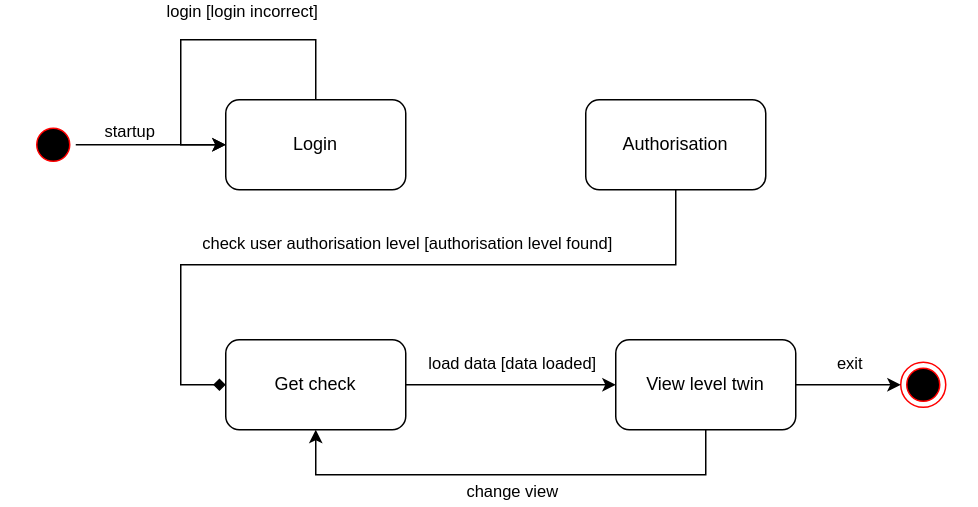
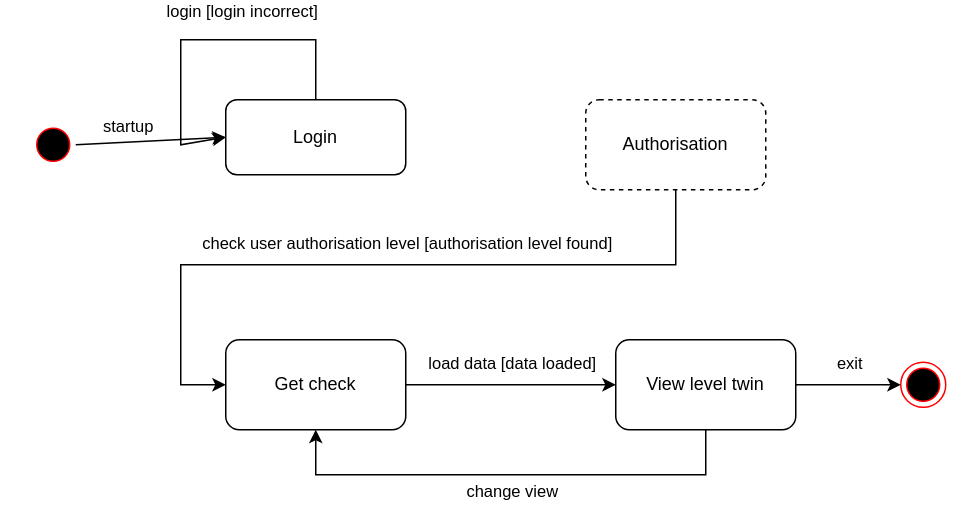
(316, 145) -> (316, 137)
(676, 145) -> (676, 145)
(213, 385) -> (214, 385)
